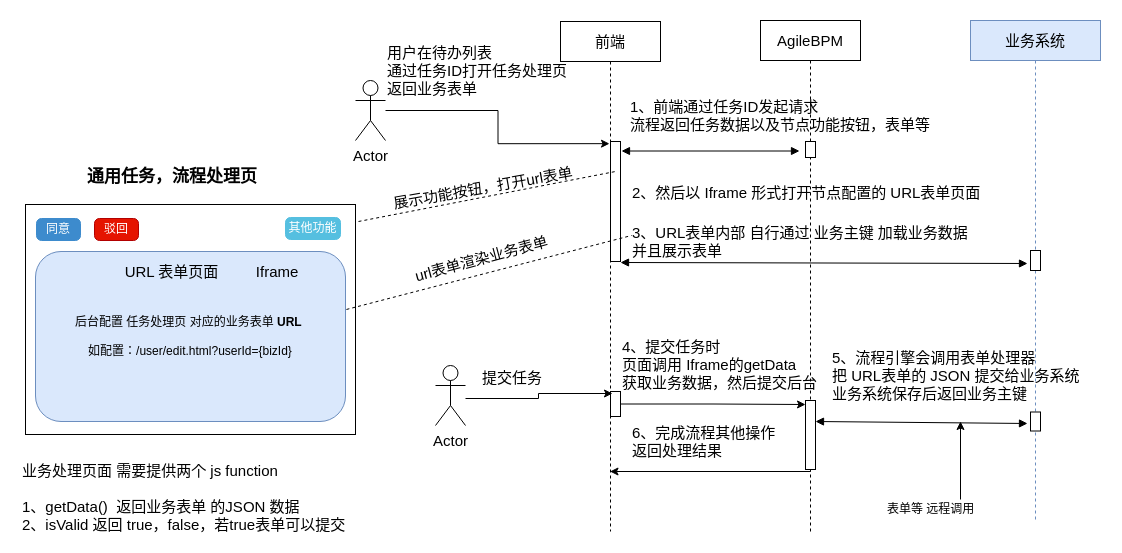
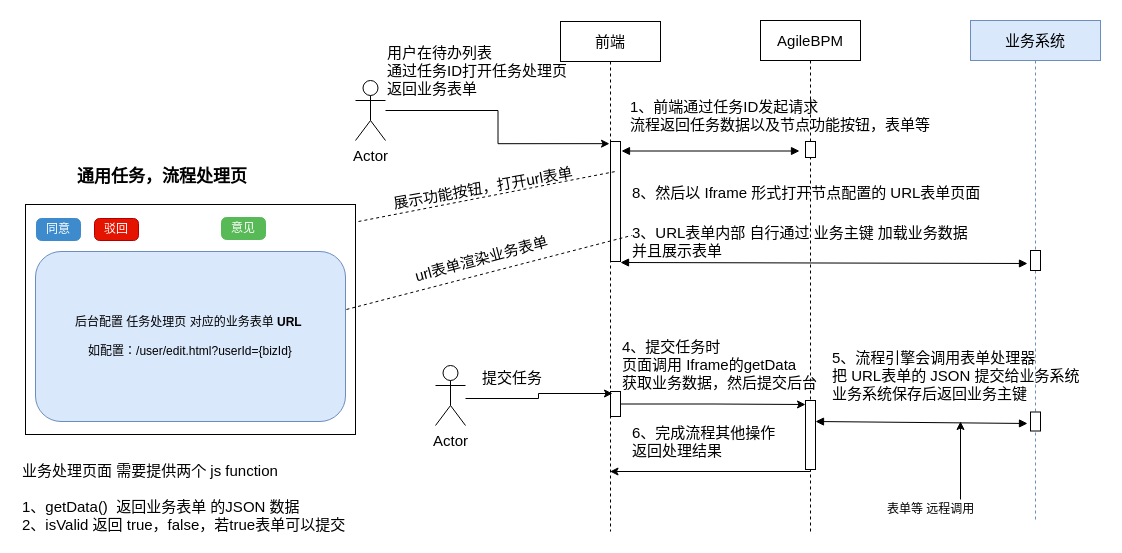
(181, 175) -> (171, 175)
(809, 194) -> (809, 194)
none -> (244, 229)
(313, 229) -> none
(212, 272) -> none
